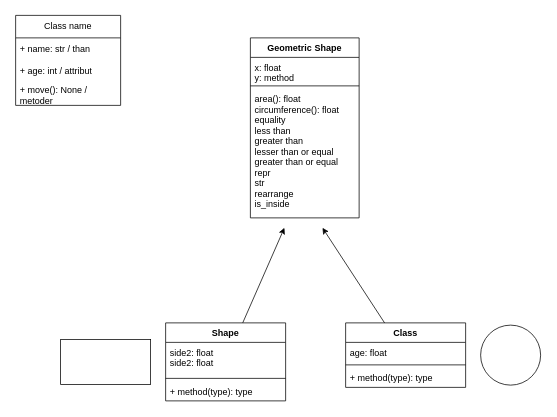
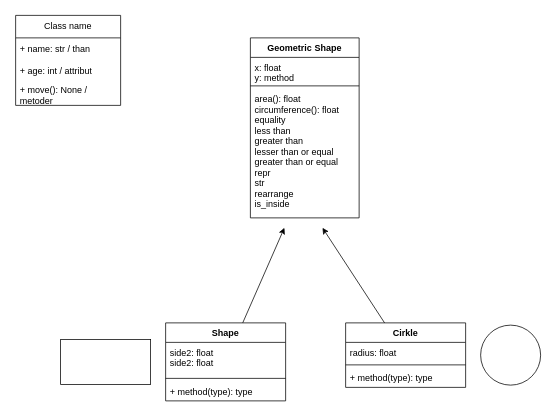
(405, 333) -> (405, 333)
(371, 353) -> (378, 353)
